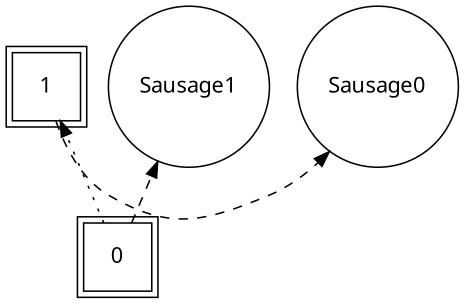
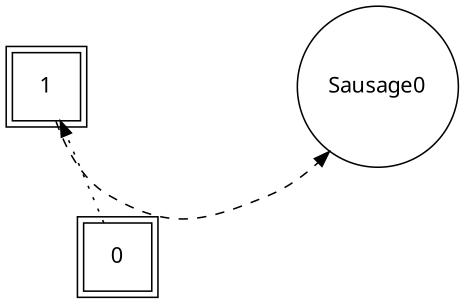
(189, 87) -> none
